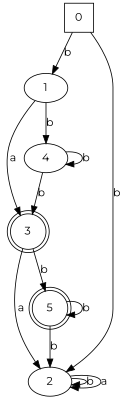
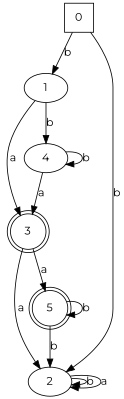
(42, 193) -> (42, 193)
(44, 270) -> (44, 270)
